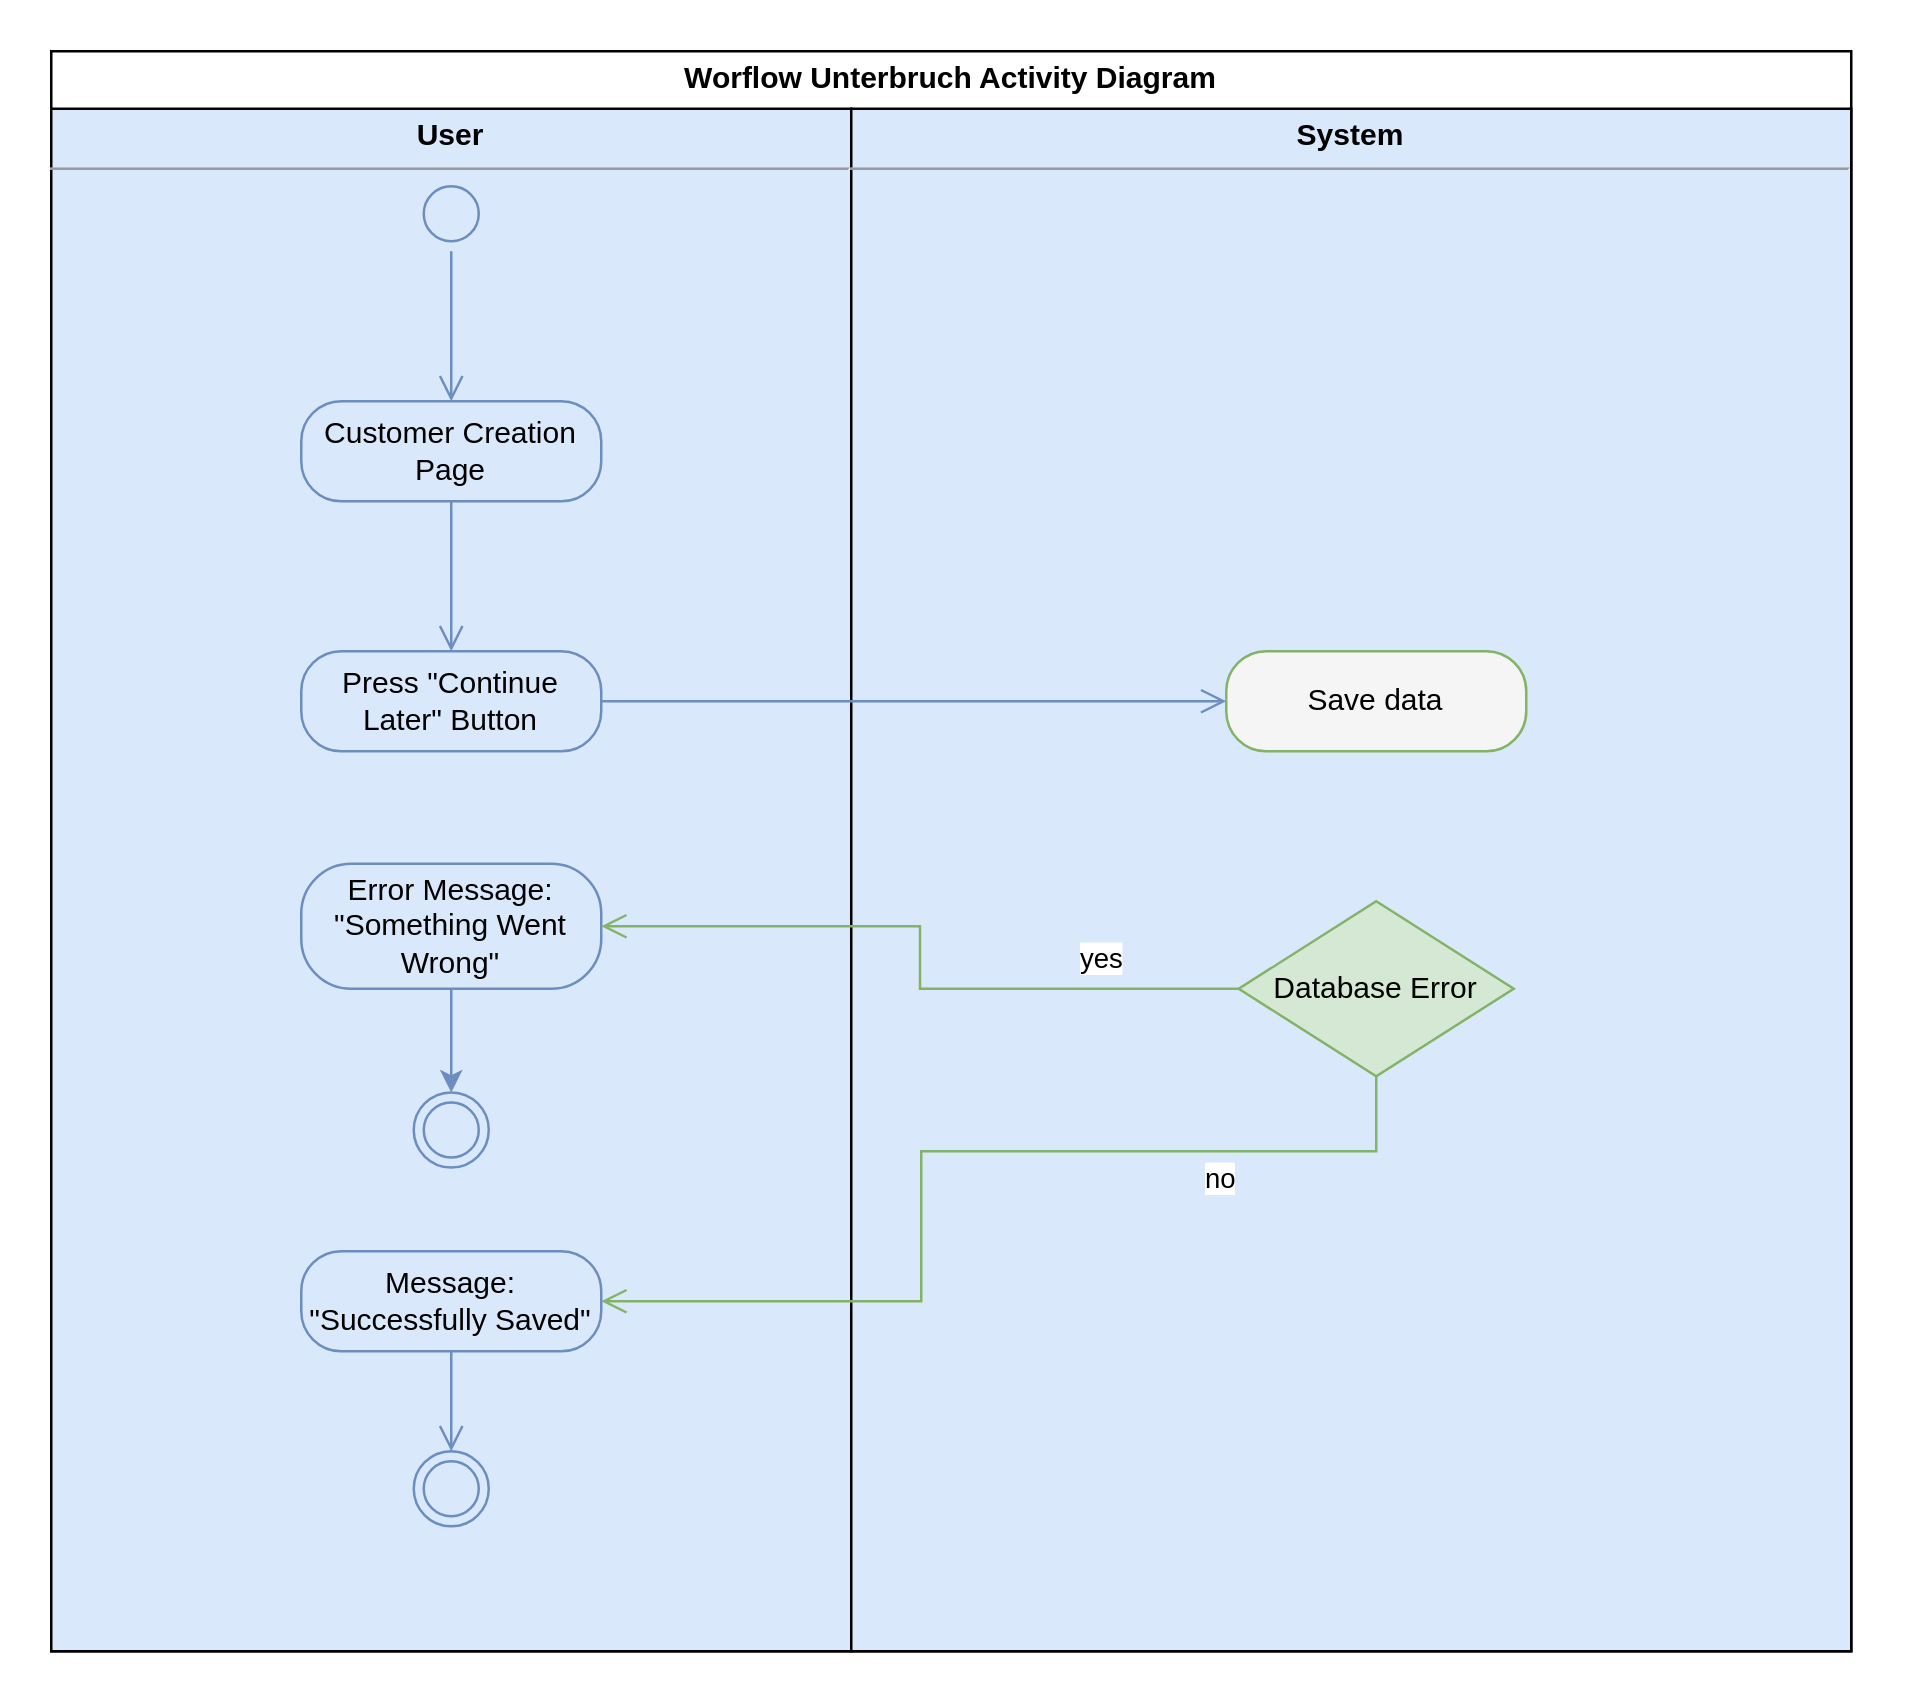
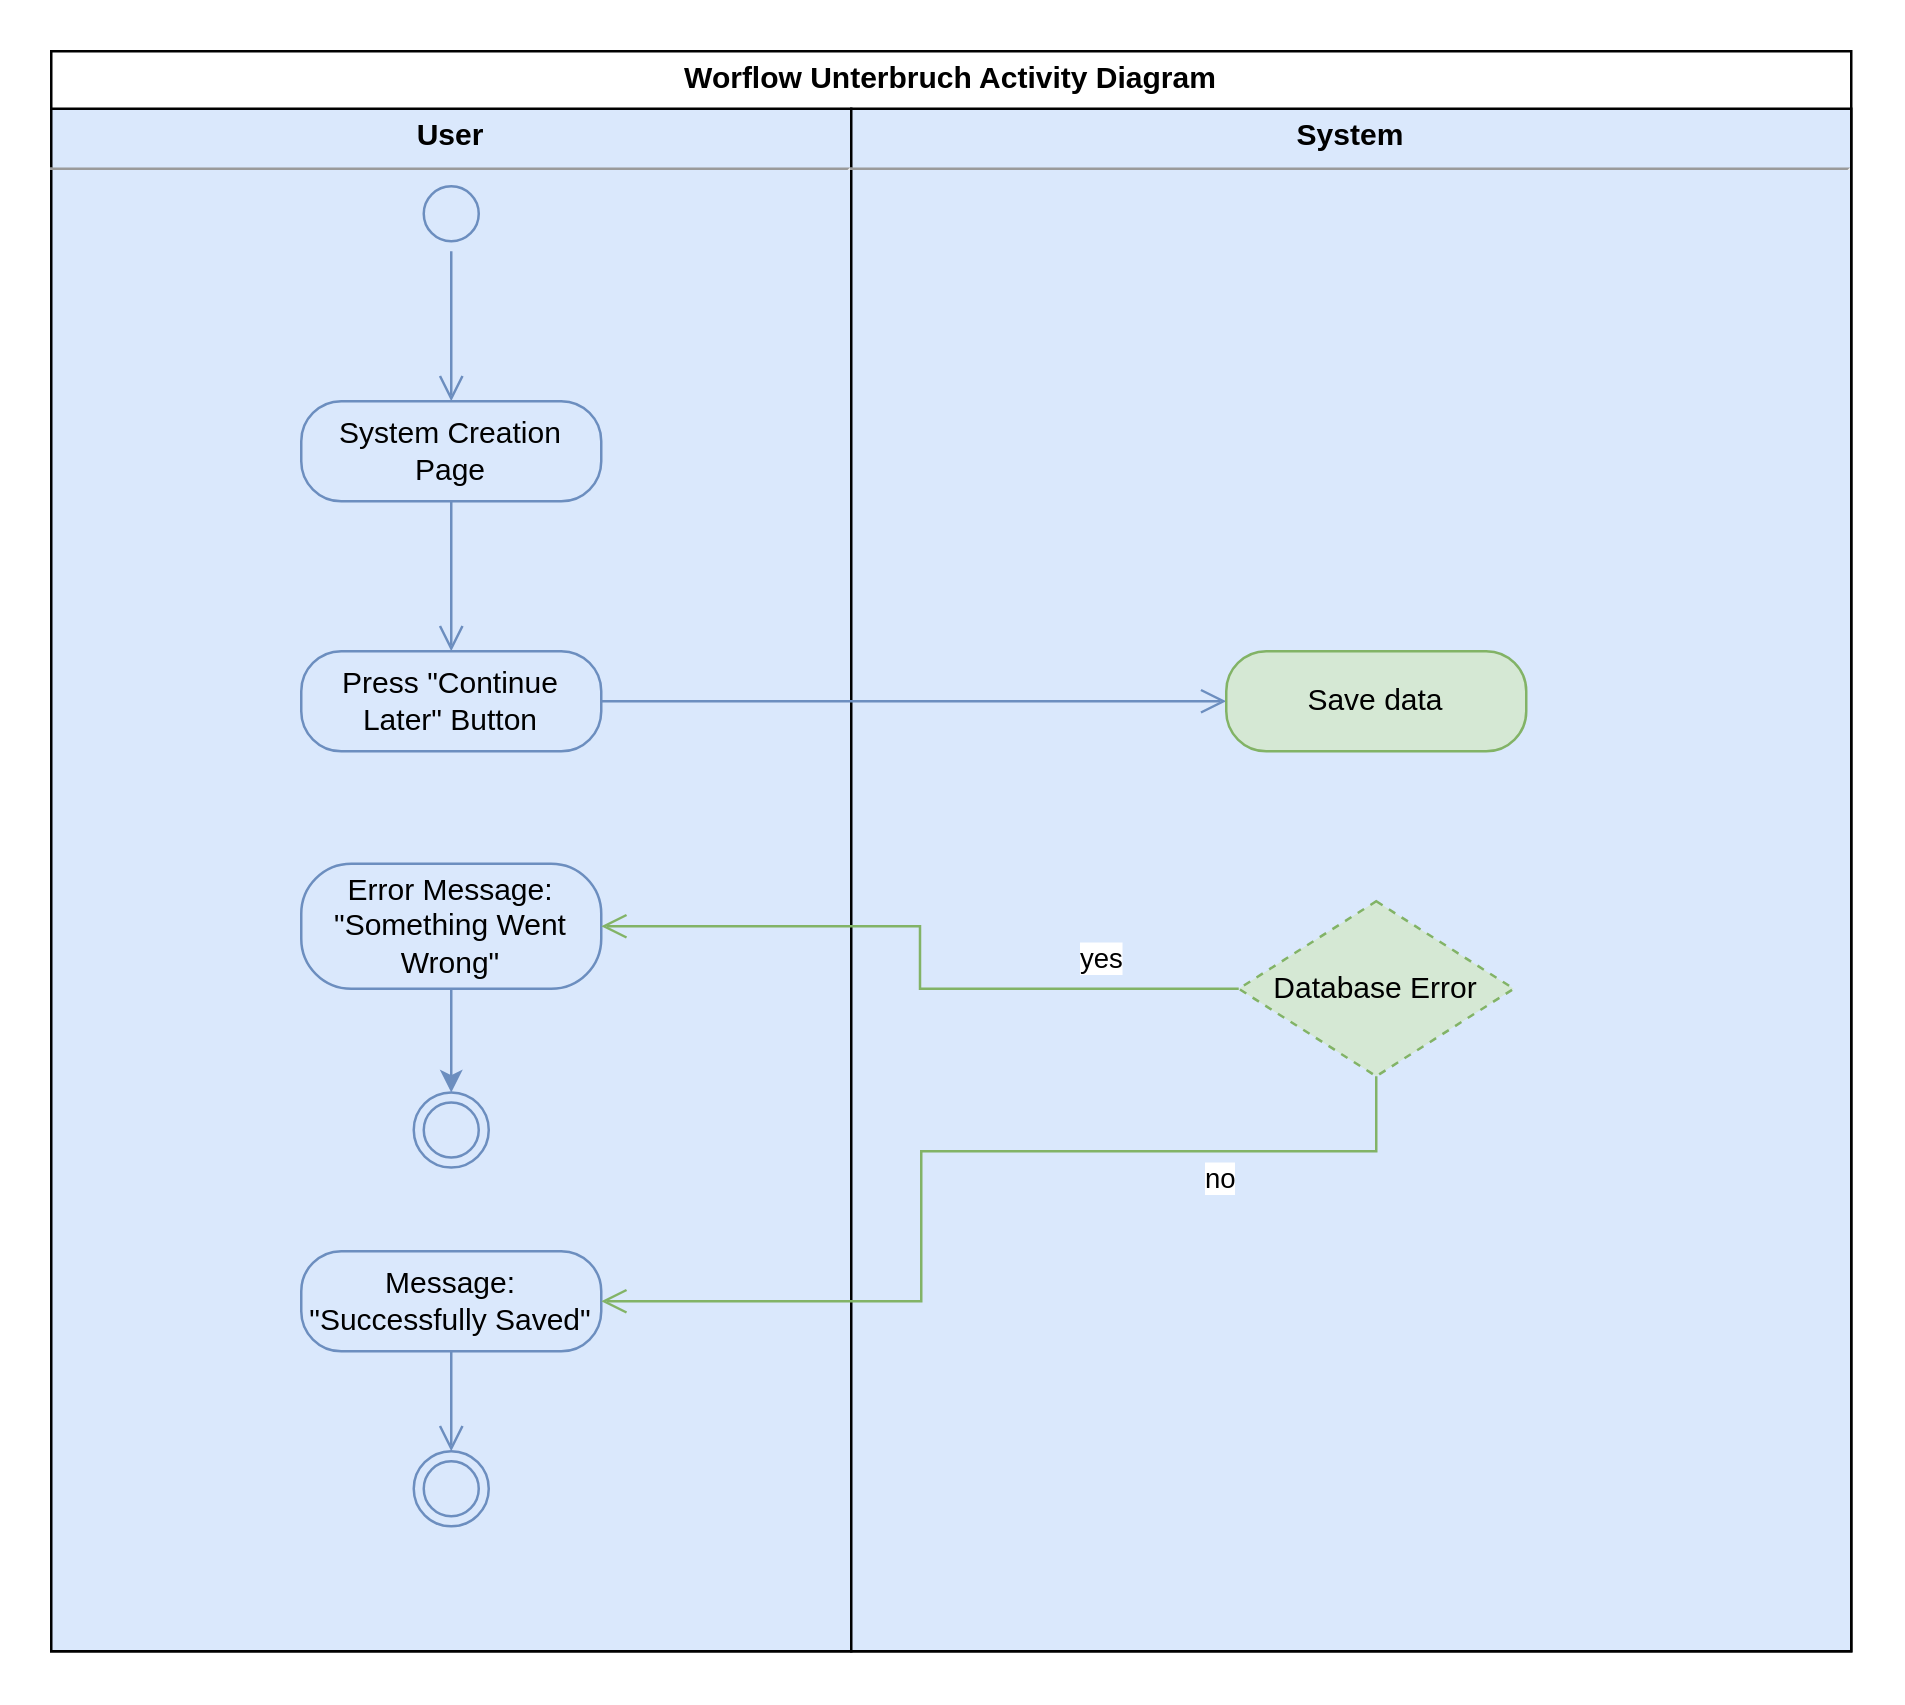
(451, 451) -> (451, 451)
(1376, 701) -> (1376, 701)
(1376, 989) -> (1376, 989)
